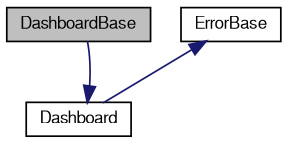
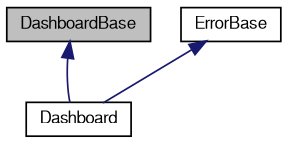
(90, 64) -> (67, 81)
